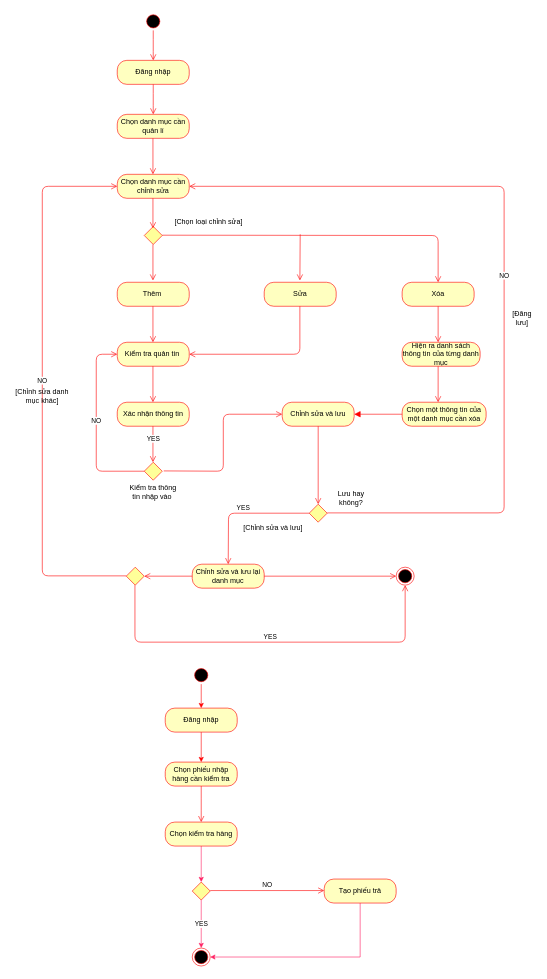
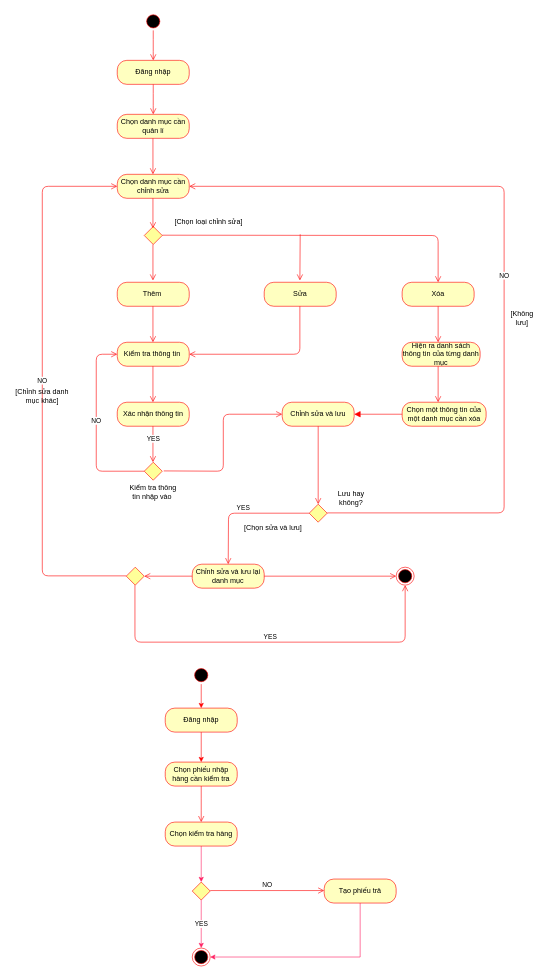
(522, 318) -> (522, 318)
(153, 354) -> (153, 354)
(273, 528) -> (273, 528)
